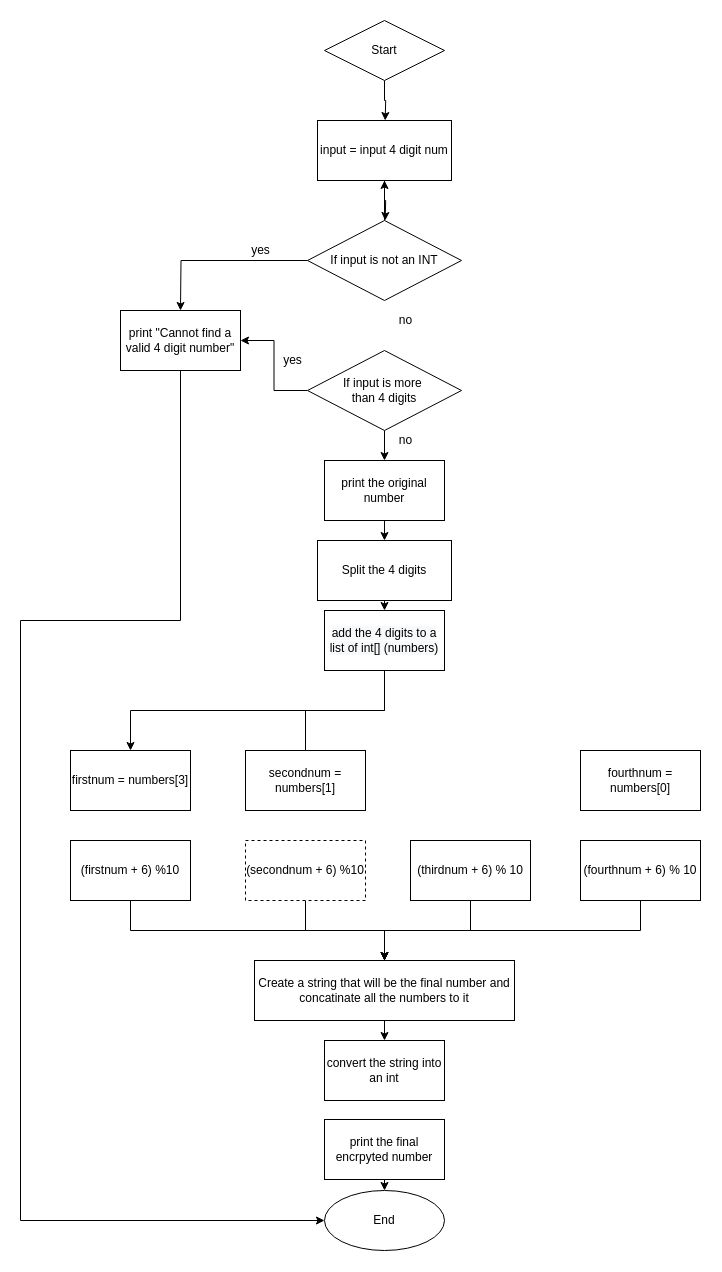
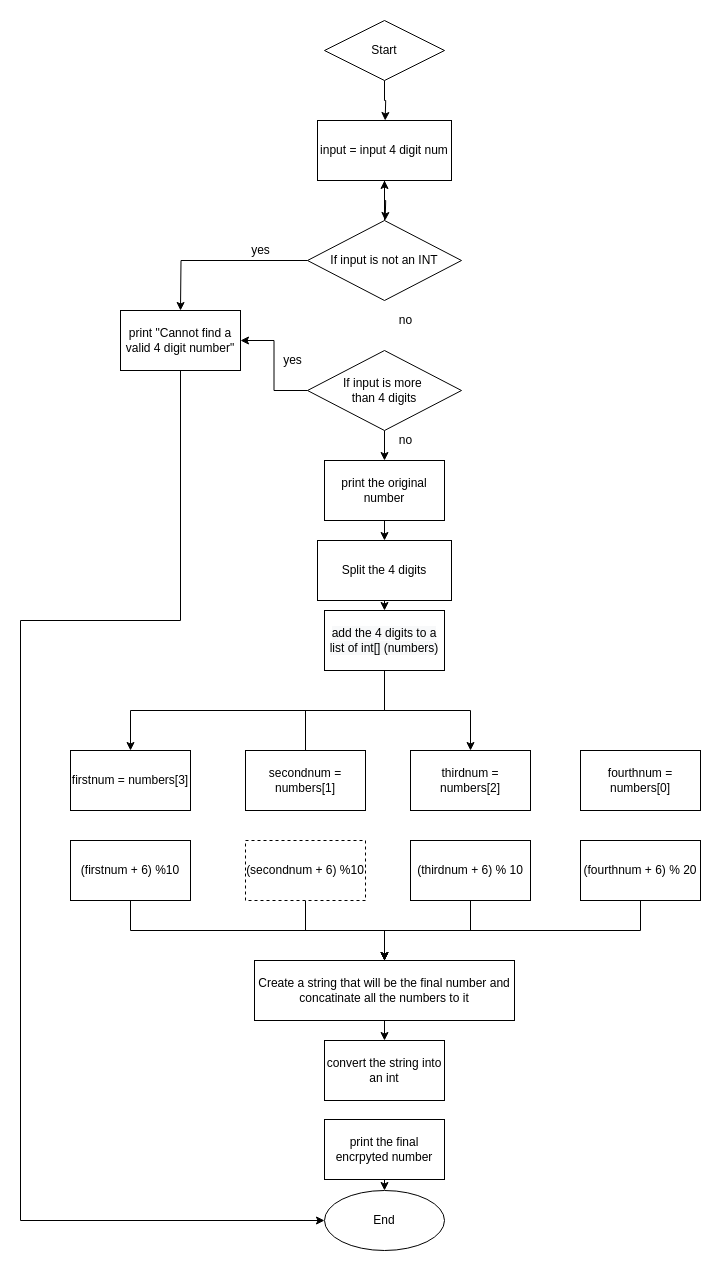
none -> (445, 711)
none -> (471, 781)
(641, 871) -> (641, 871)
